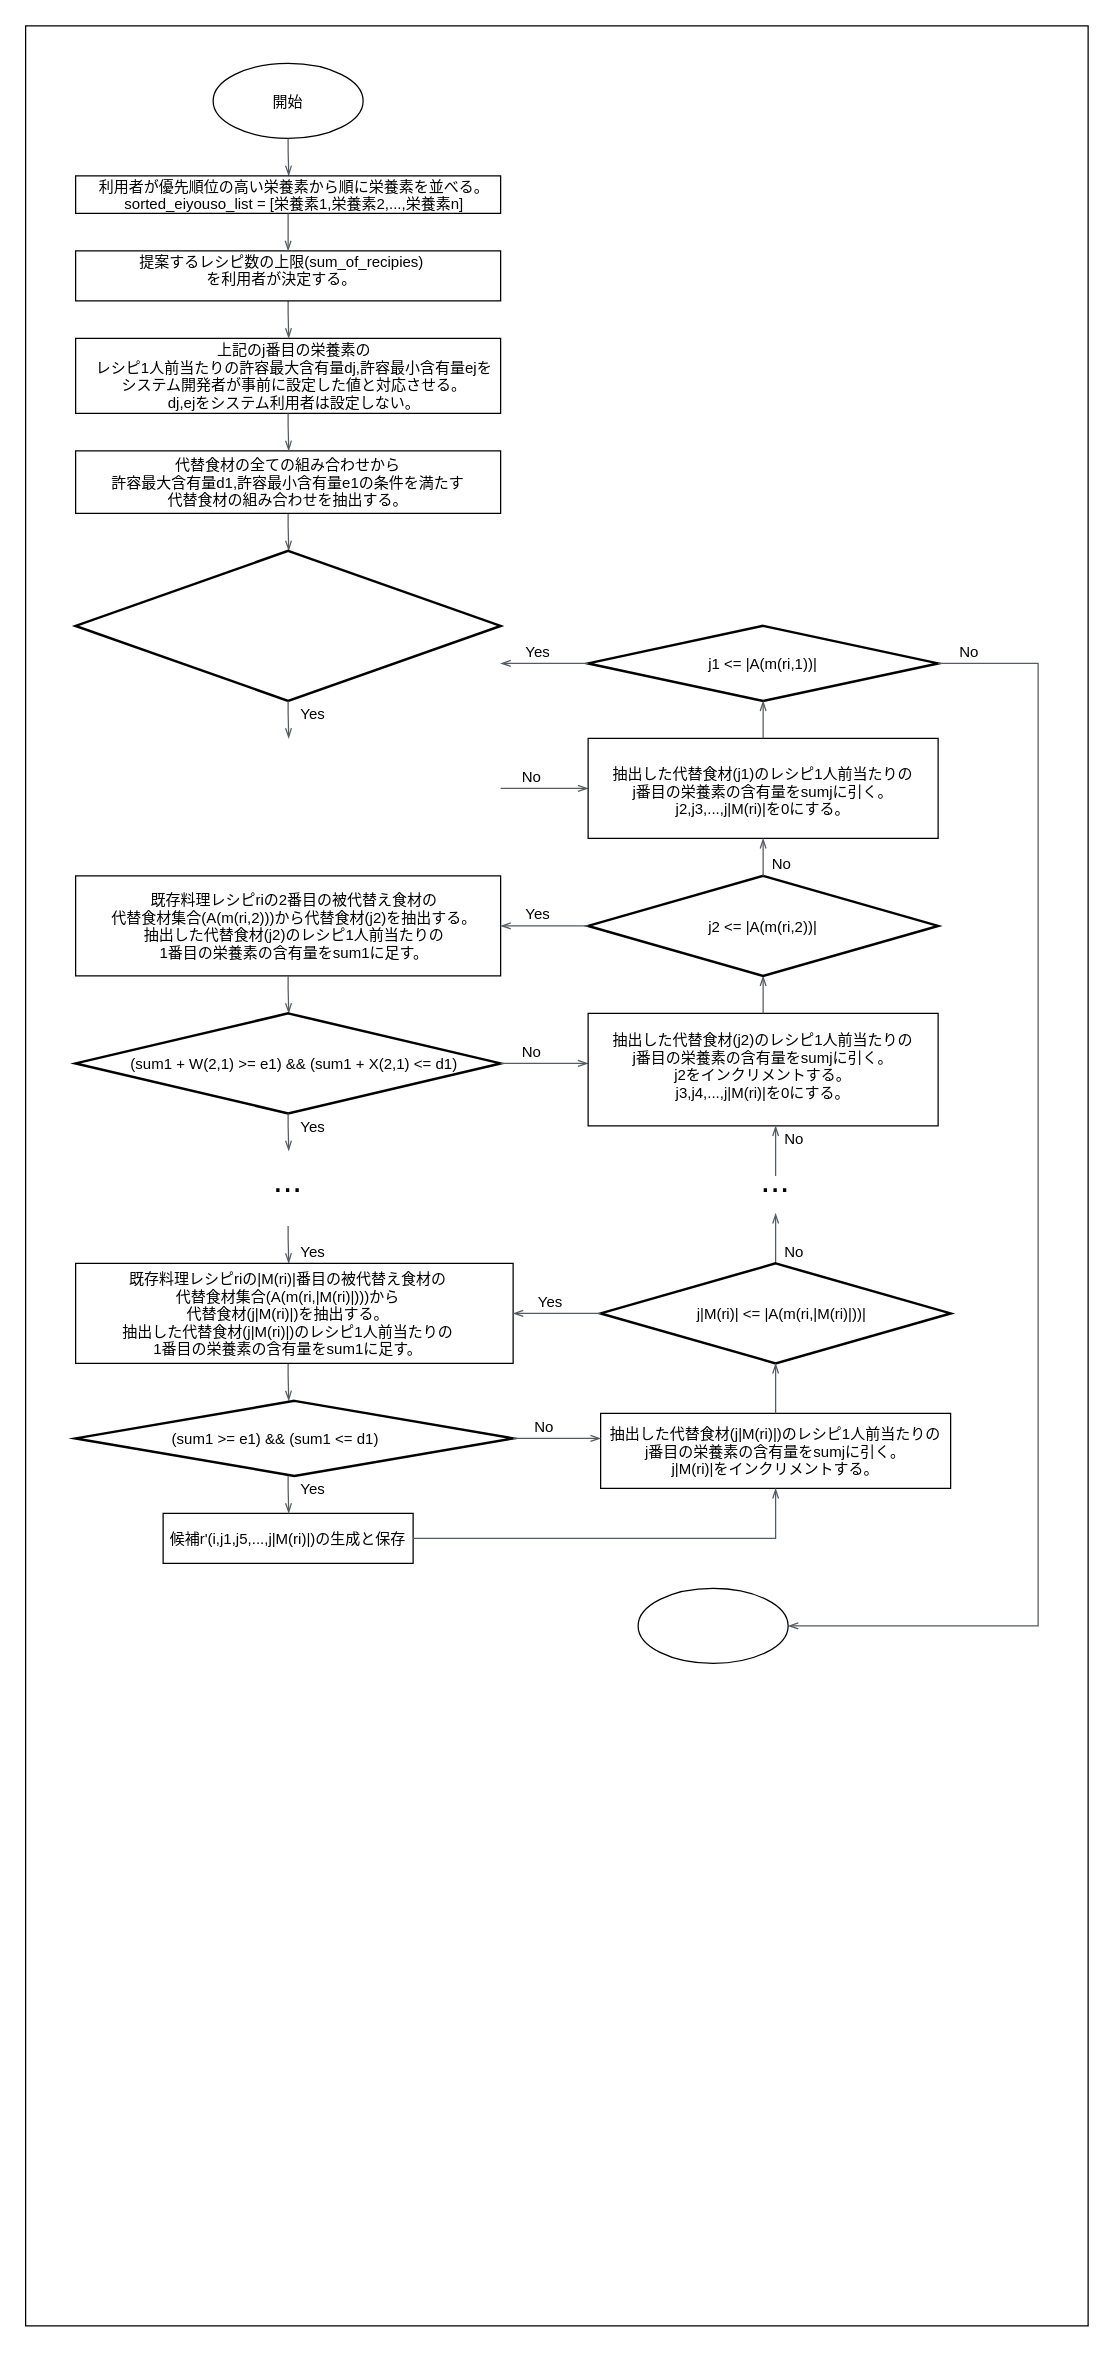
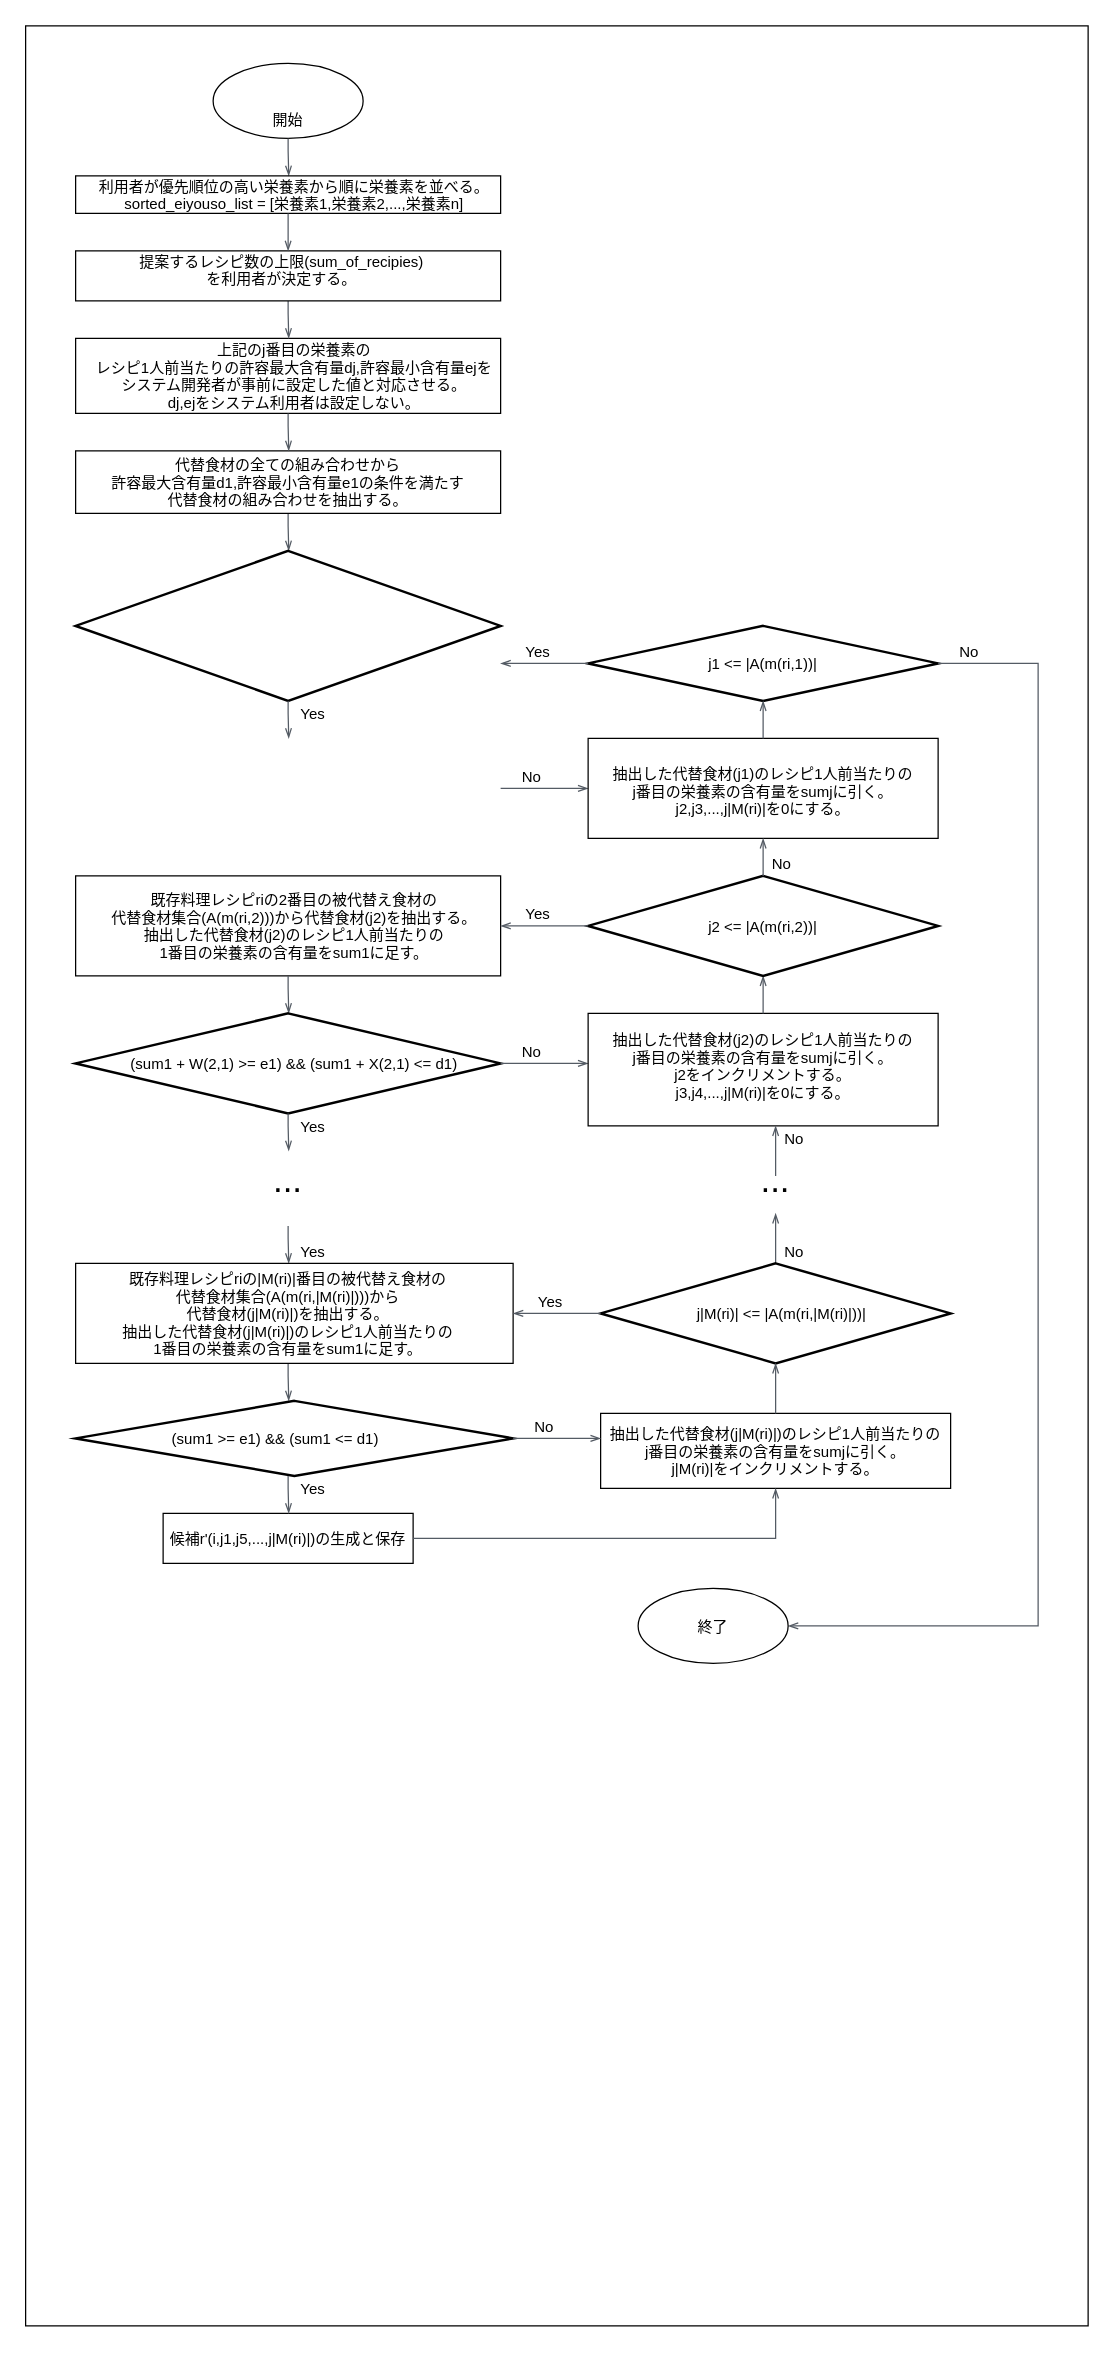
(288, 101) -> (288, 119)
none -> (713, 1626)
